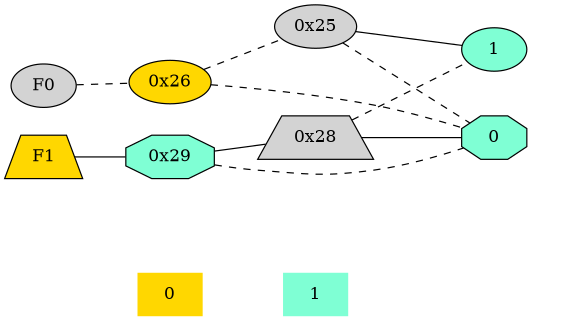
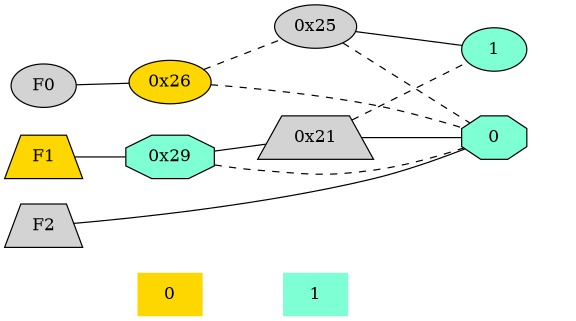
(103, 84) -> (103, 84)
(316, 138) -> (316, 138)
none -> (44, 226)
